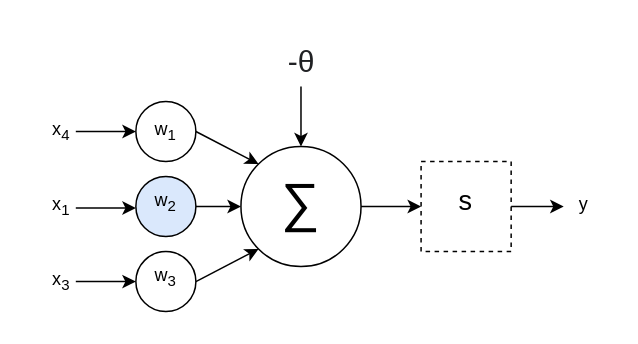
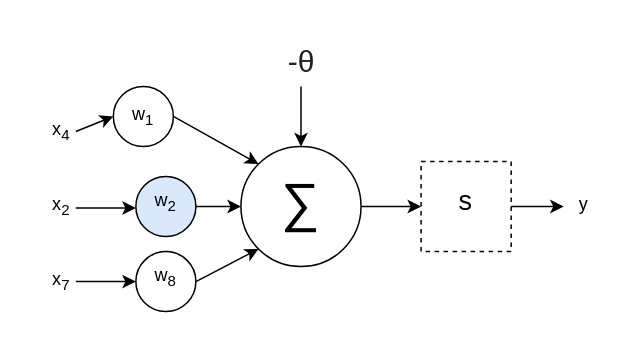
(166, 131) -> (143, 116)
(62, 206) -> (62, 206)
(166, 277) -> (166, 277)
(62, 281) -> (62, 281)
